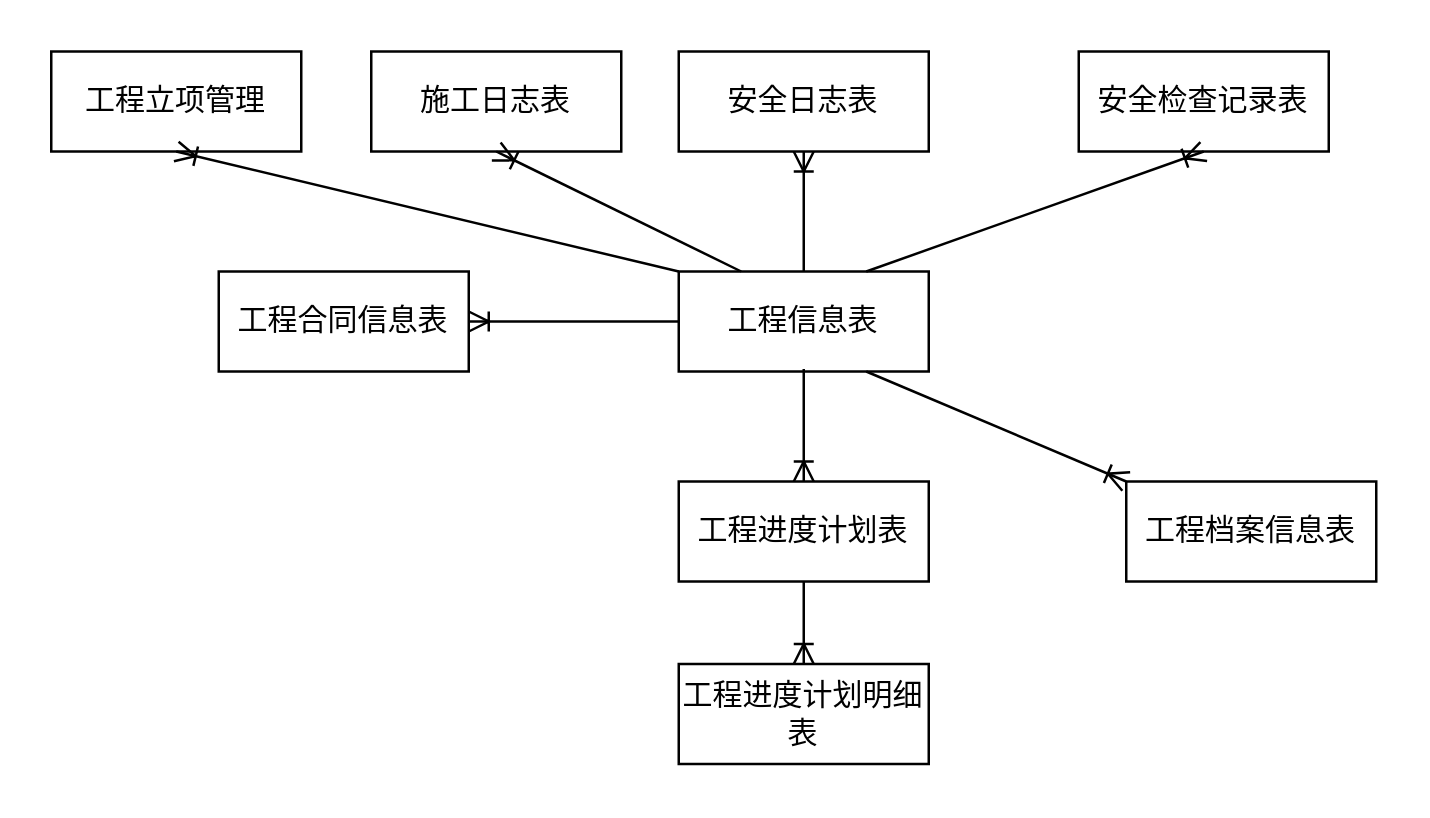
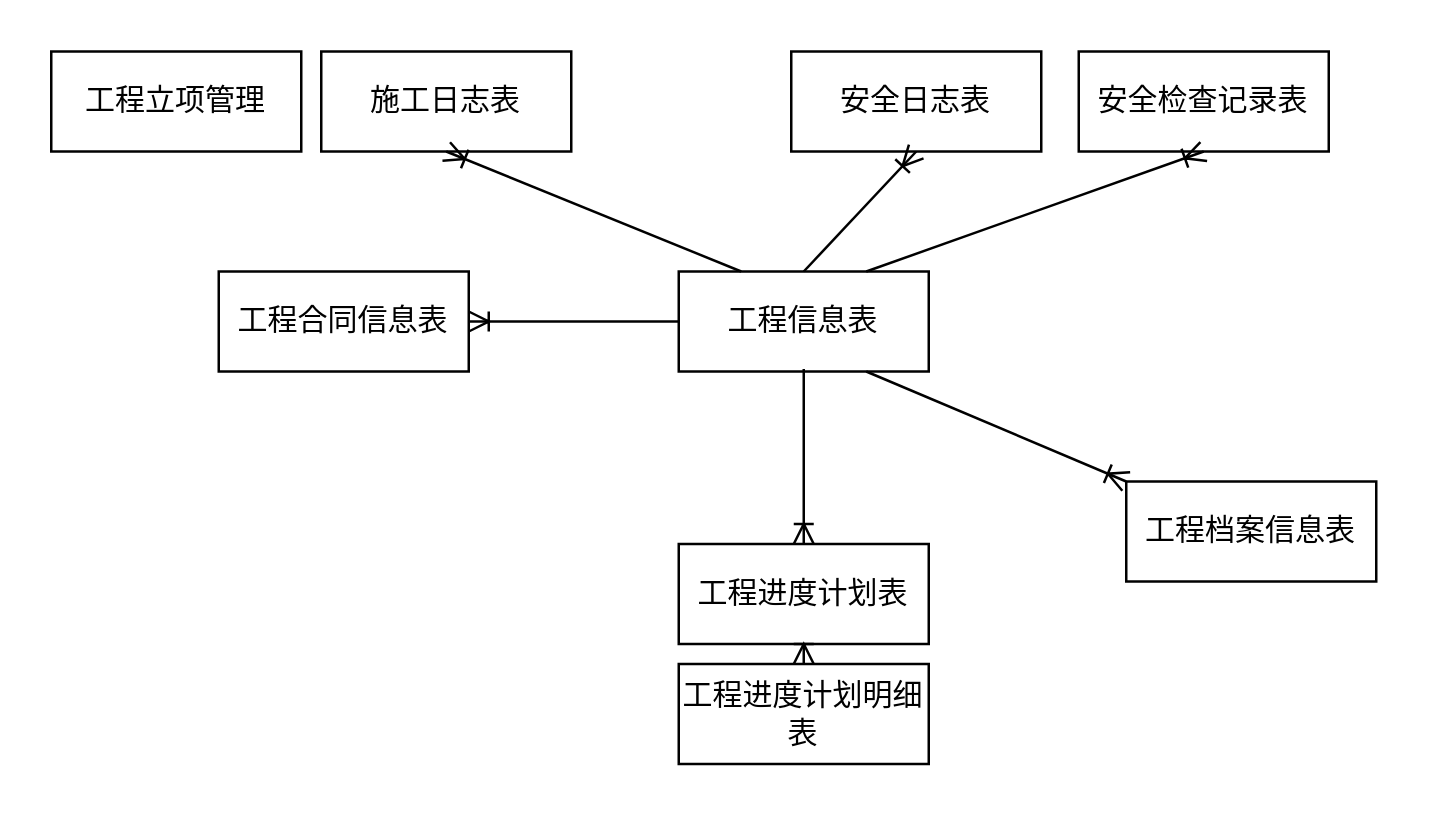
(496, 101) -> (446, 101)
(804, 101) -> (916, 101)
(428, 211) -> none
(804, 531) -> (804, 594)
